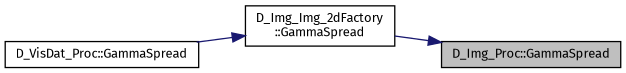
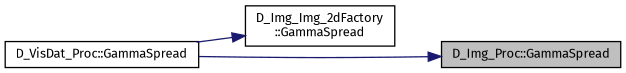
(412, 38) -> (313, 58)
